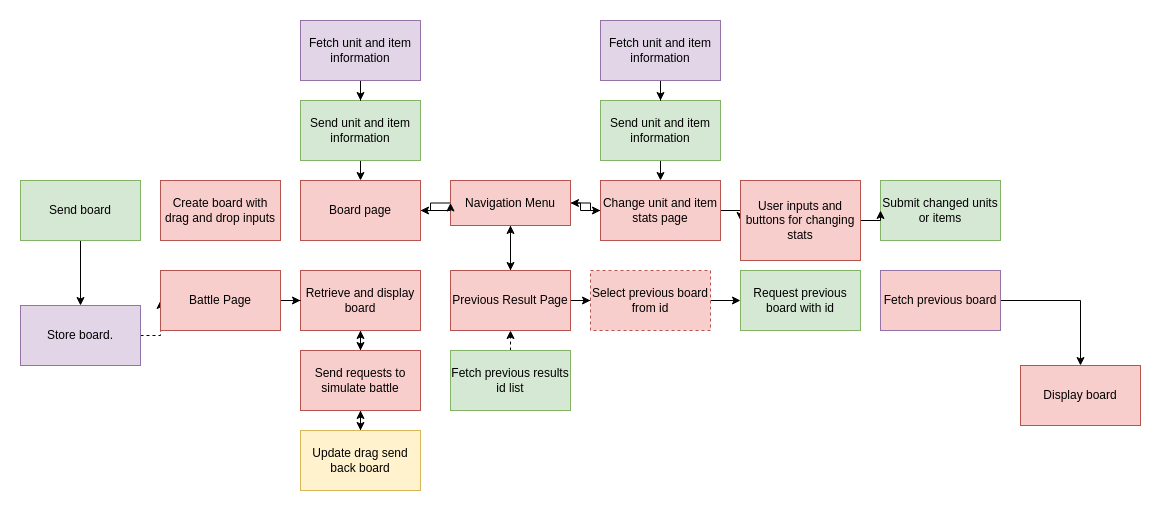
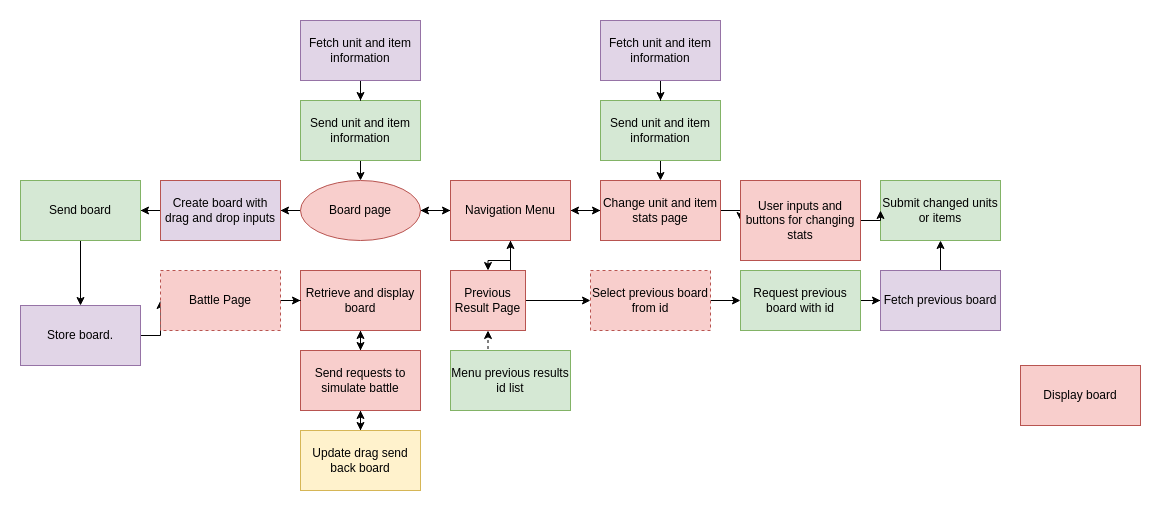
(511, 203) -> (511, 211)
none -> (147, 211)
(221, 211) -> (221, 211)
none -> (287, 211)
(361, 211) -> (361, 211)
(221, 301) -> (221, 301)
(511, 301) -> (488, 301)
none -> (875, 301)
(941, 301) -> (941, 301)
(1070, 301) -> (941, 252)
(155, 336) -> (155, 336)
(511, 381) -> (511, 381)
